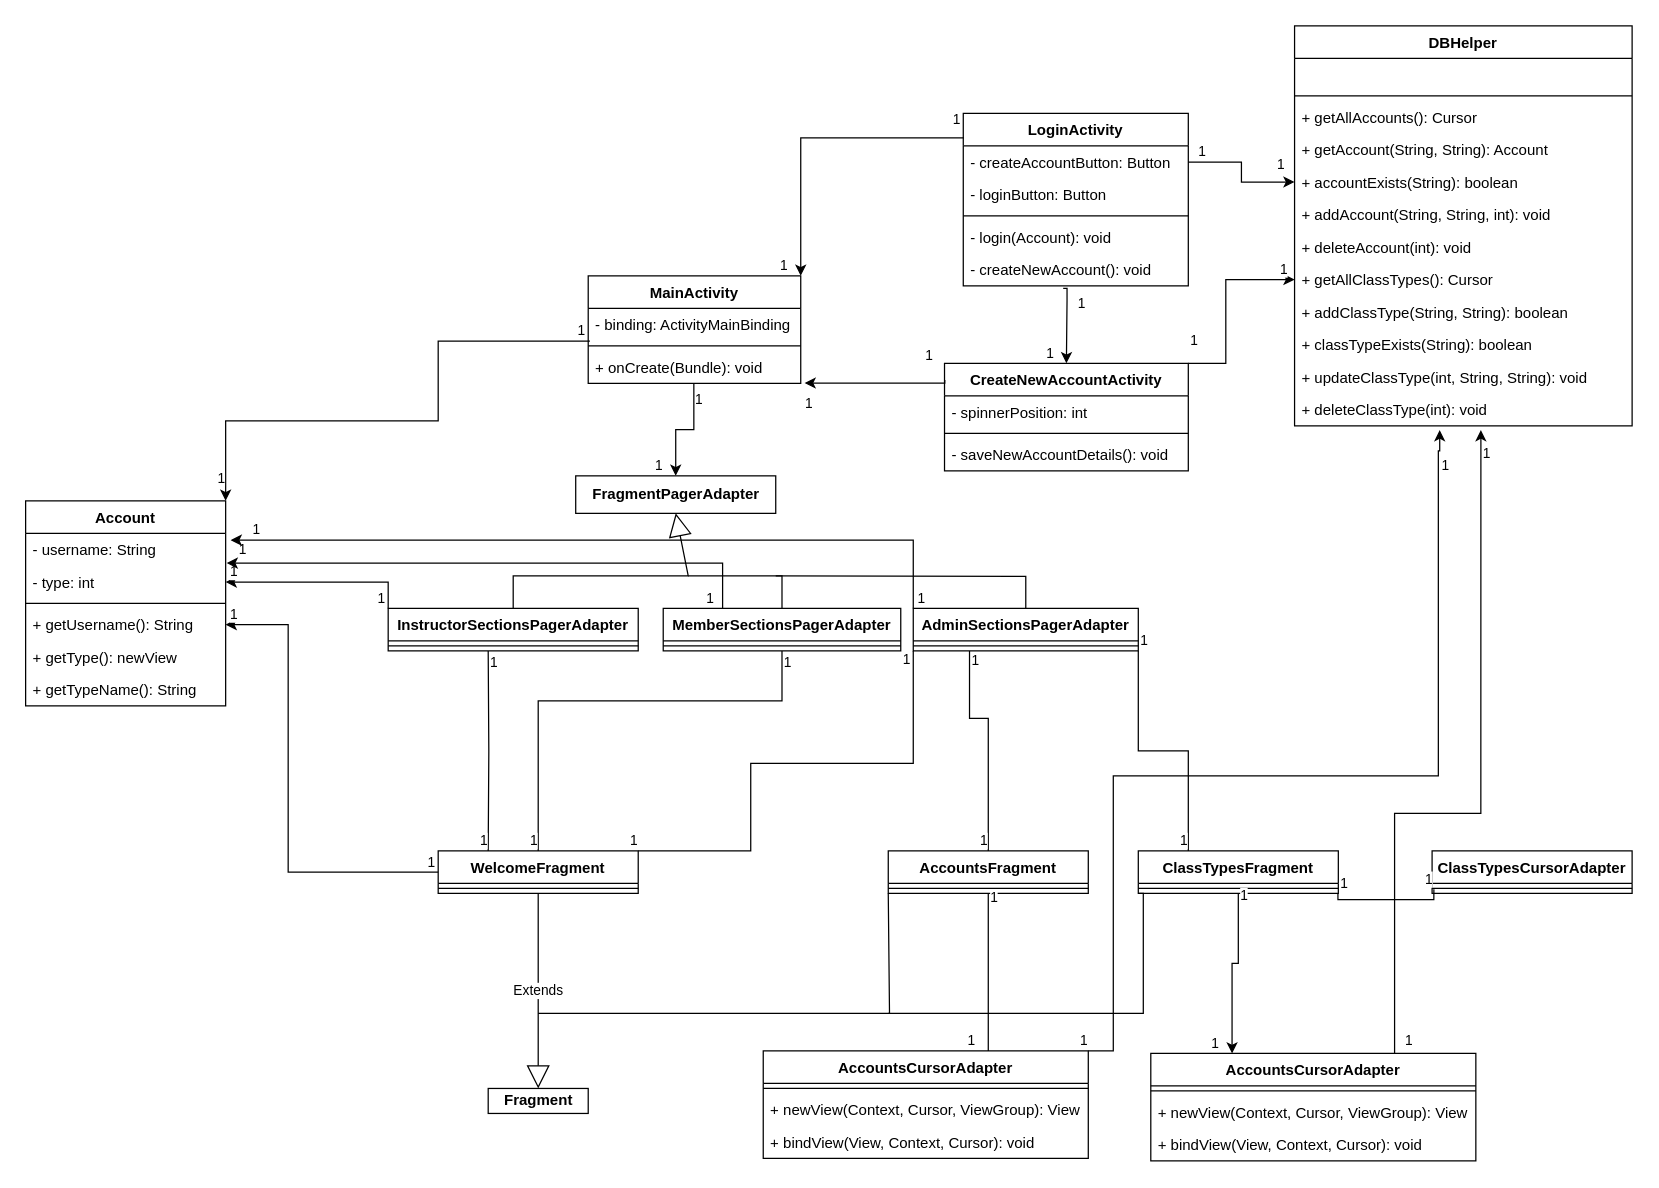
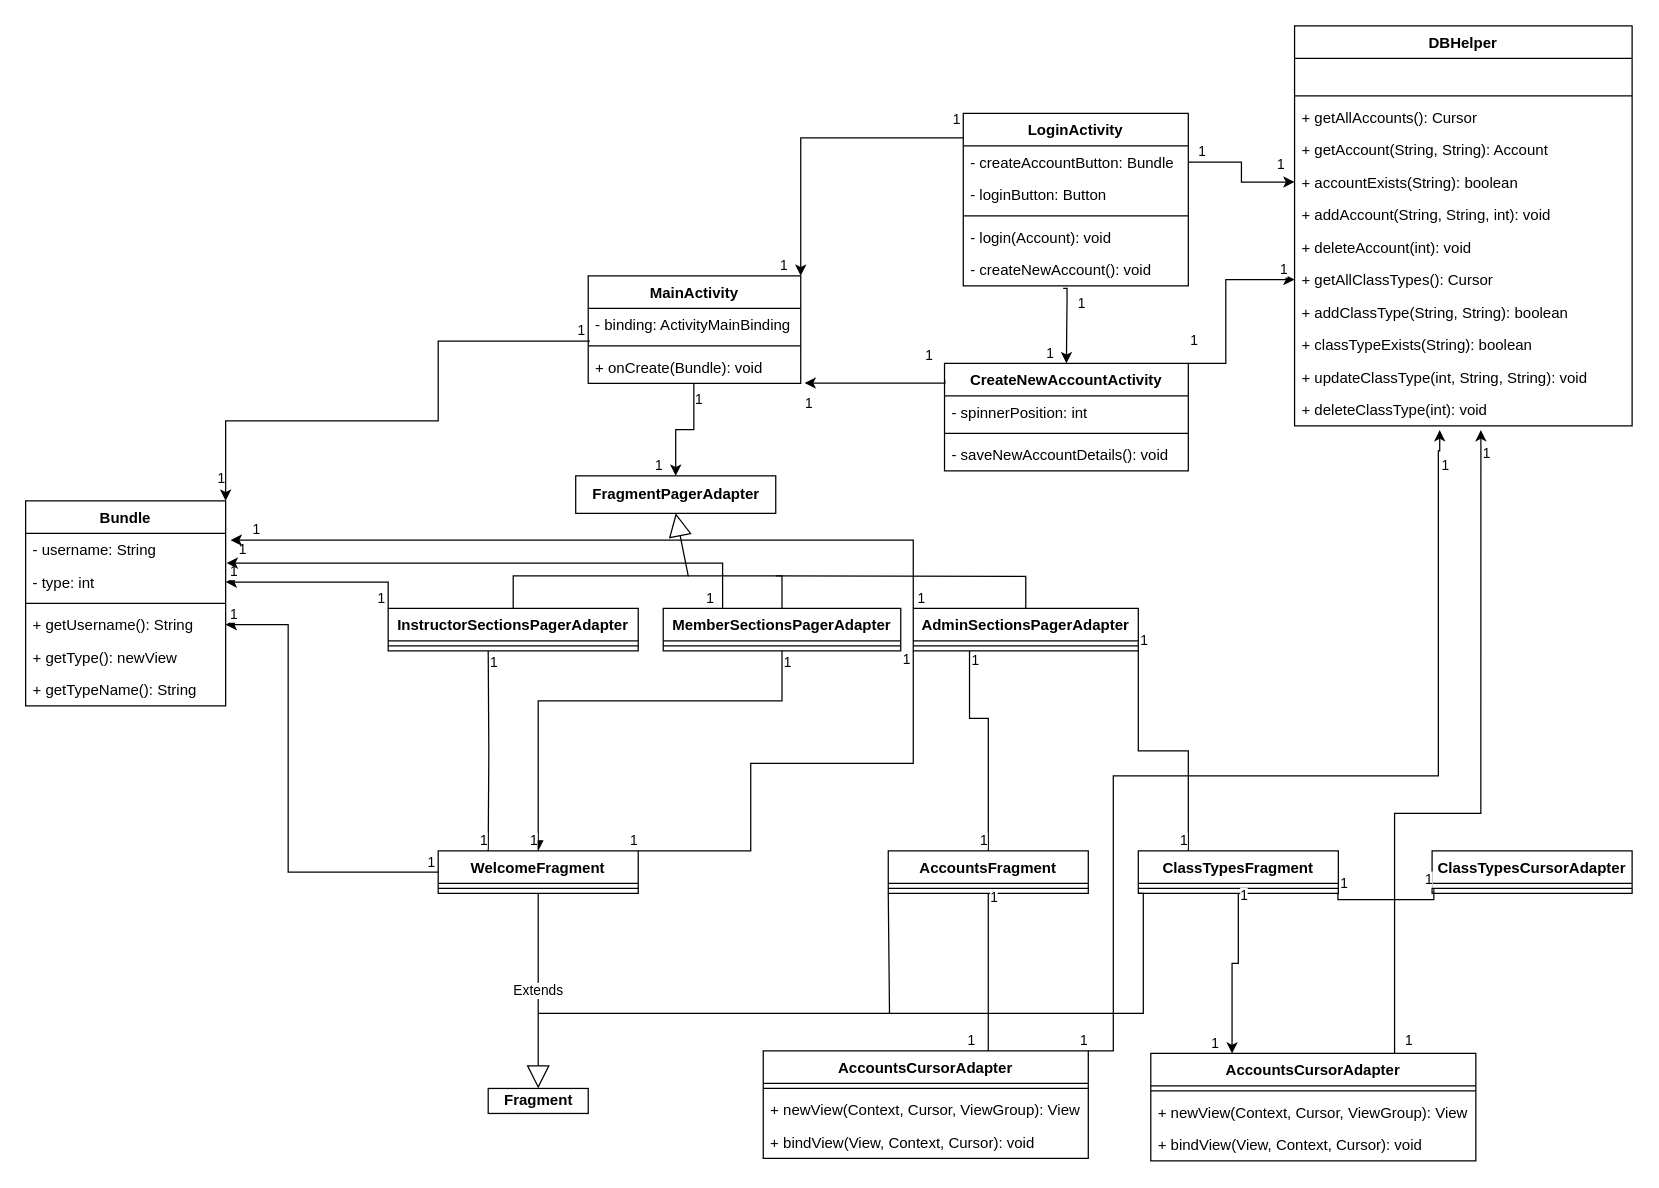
(1086, 163) -> (1084, 163)
(125, 518) -> (125, 518)
(538, 843) -> (538, 839)
